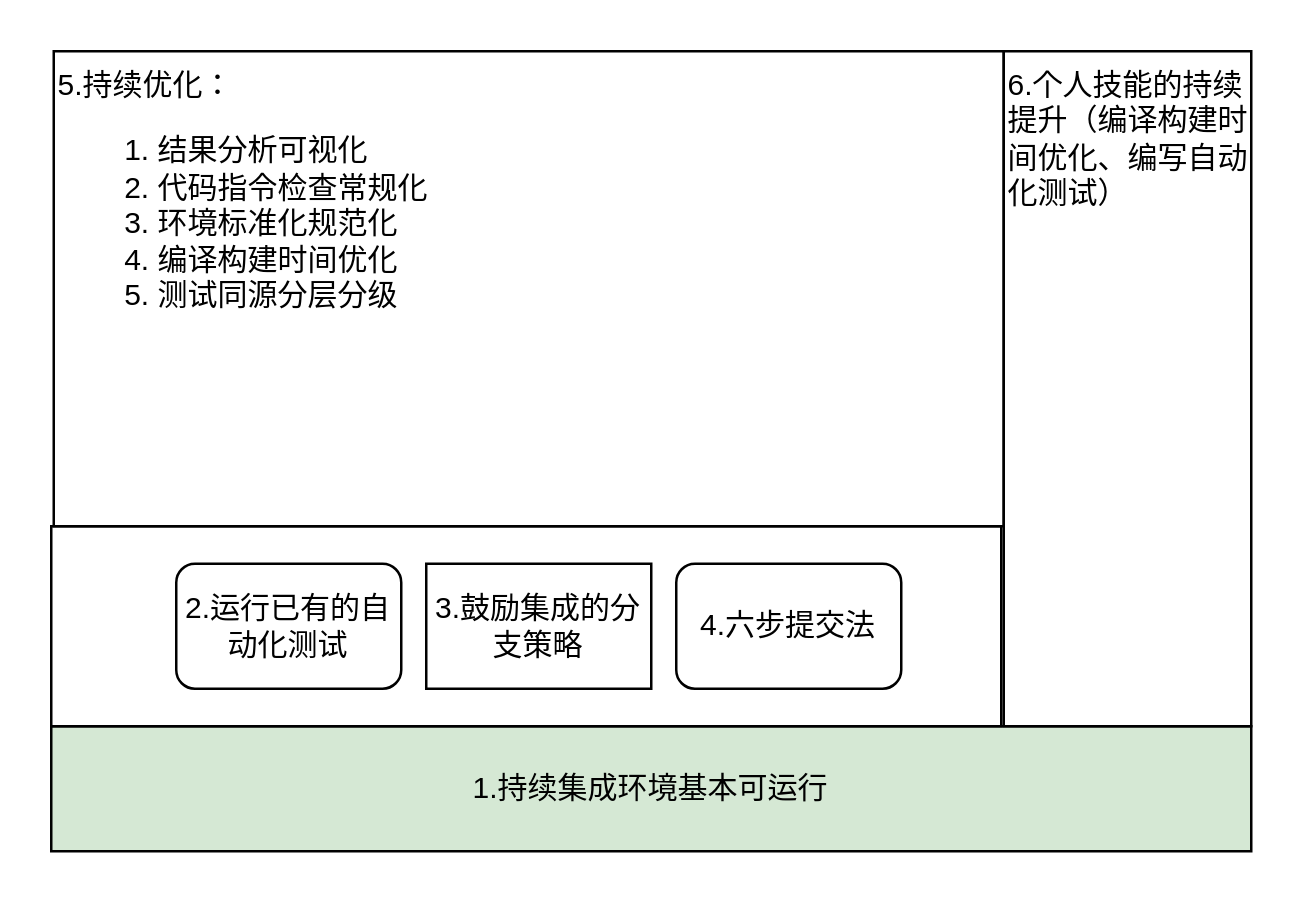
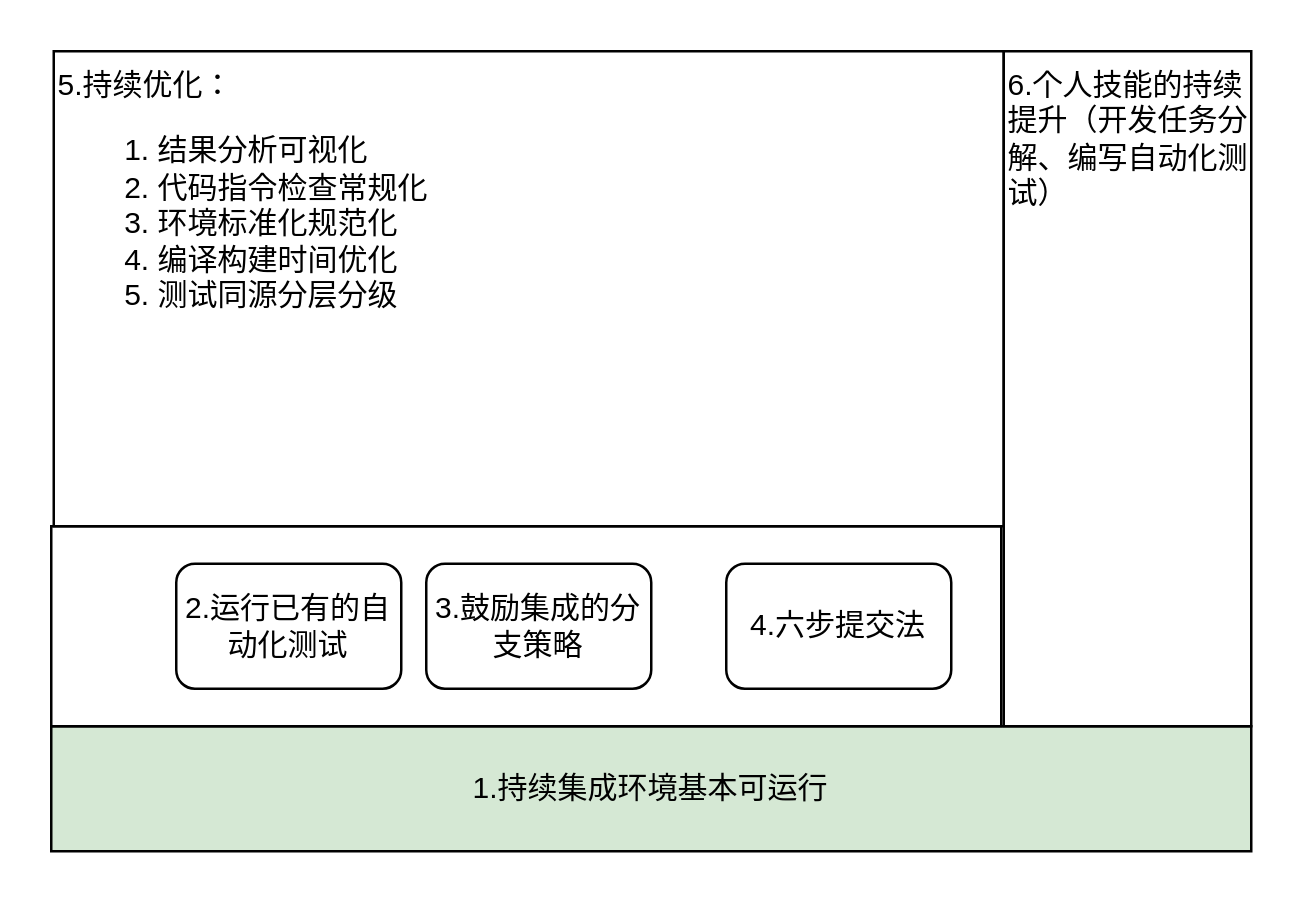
(1130, 141) -> (1130, 141)
(539, 626) -> (539, 626)
(789, 626) -> (839, 626)
